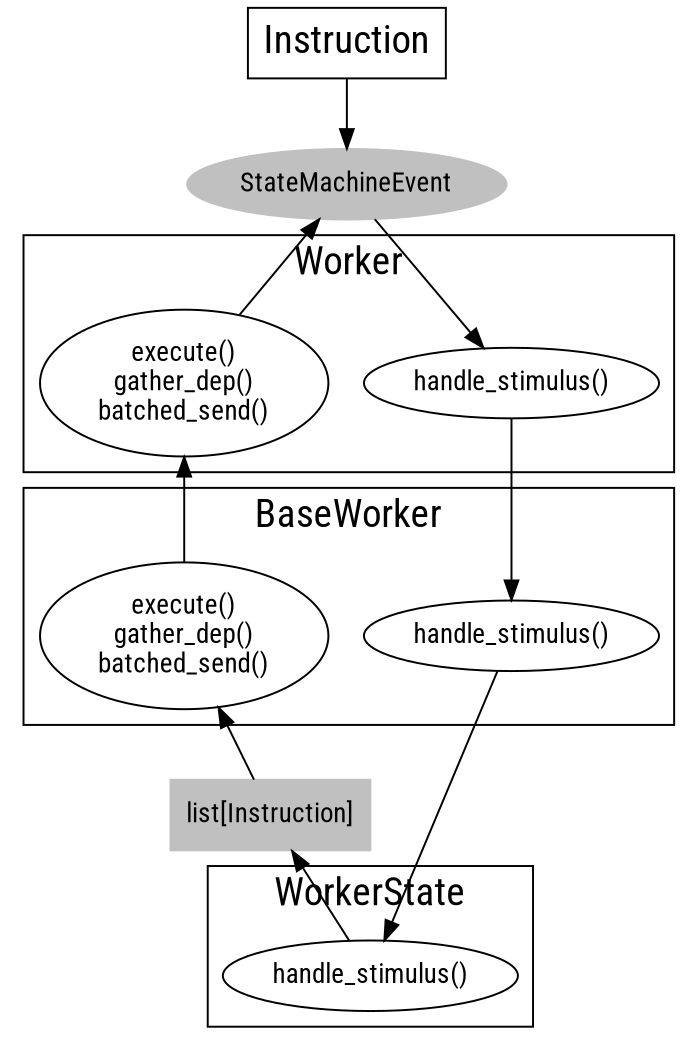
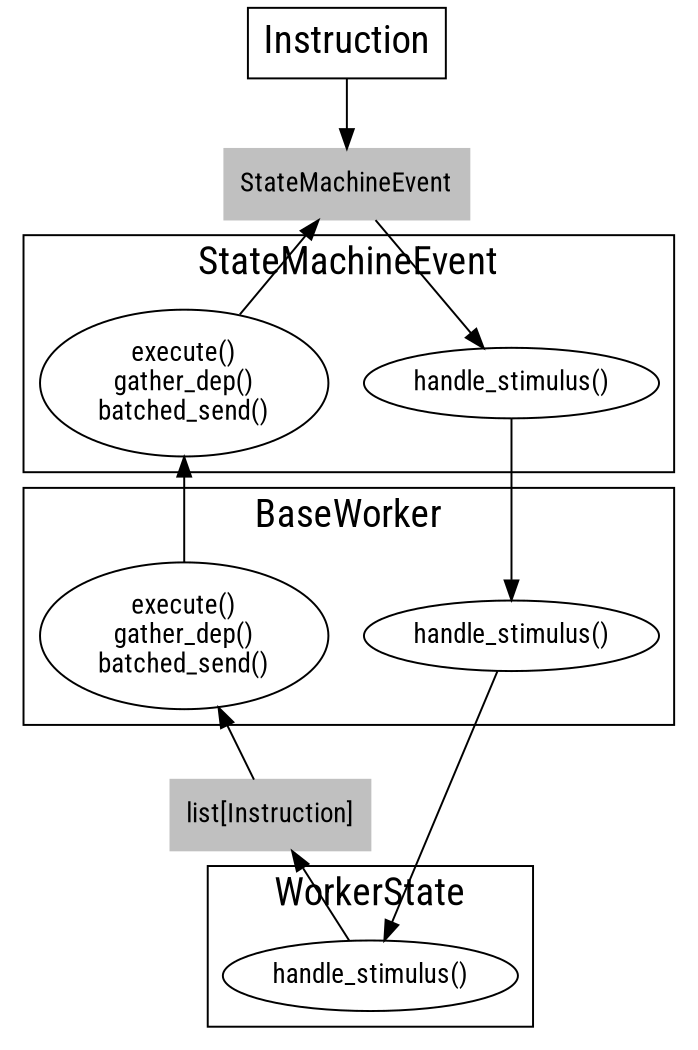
(347, 184) -> (347, 184)
(349, 265) -> (349, 265)
